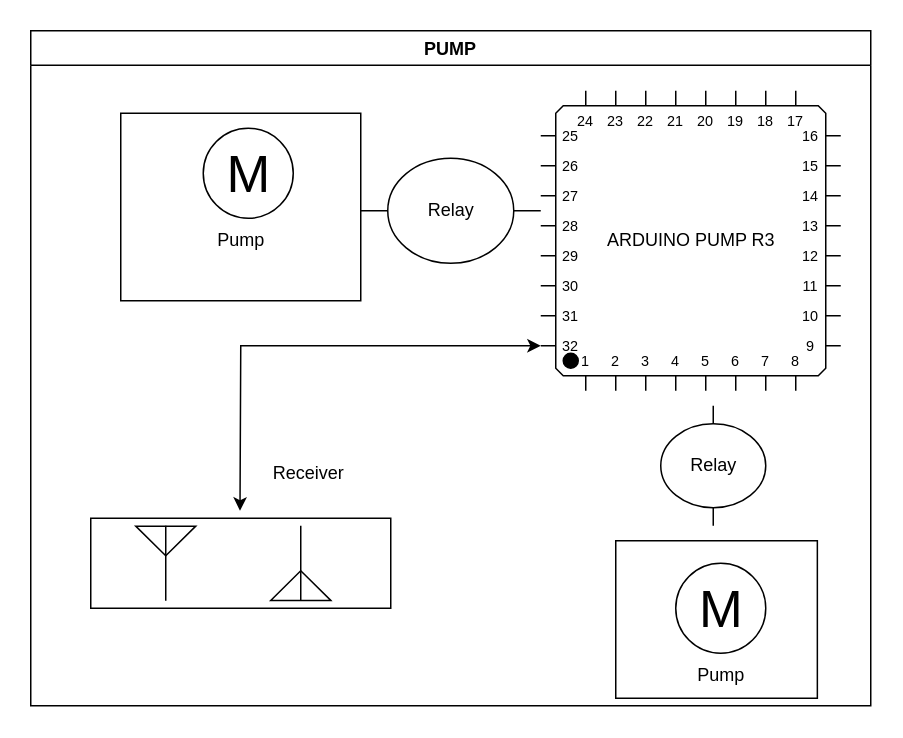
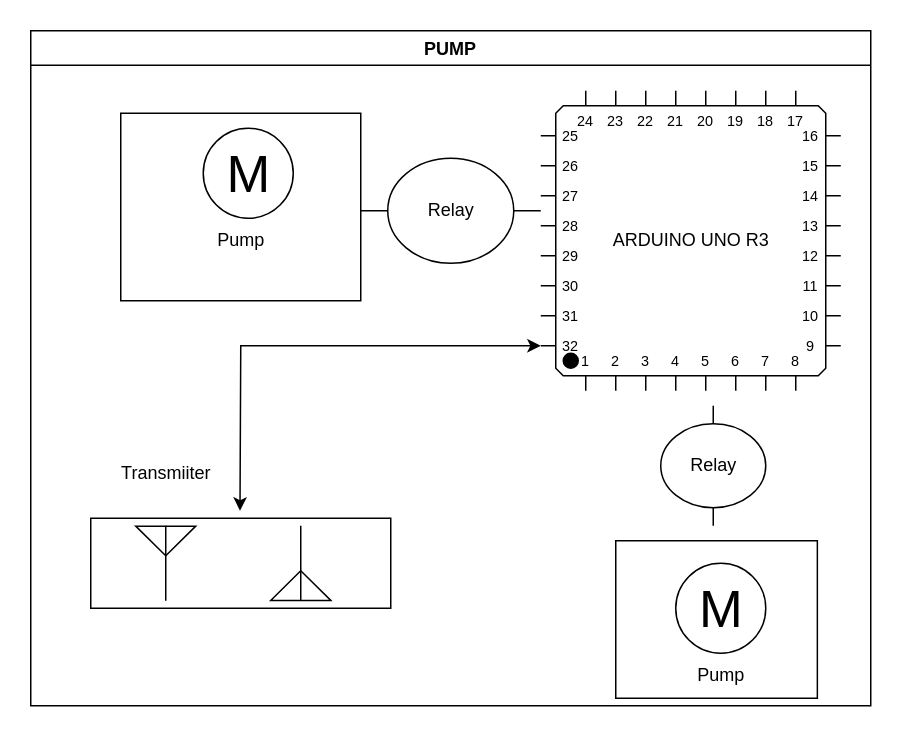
(570, 136) -> (570, 136)
none -> (166, 473)
(308, 473) -> none
